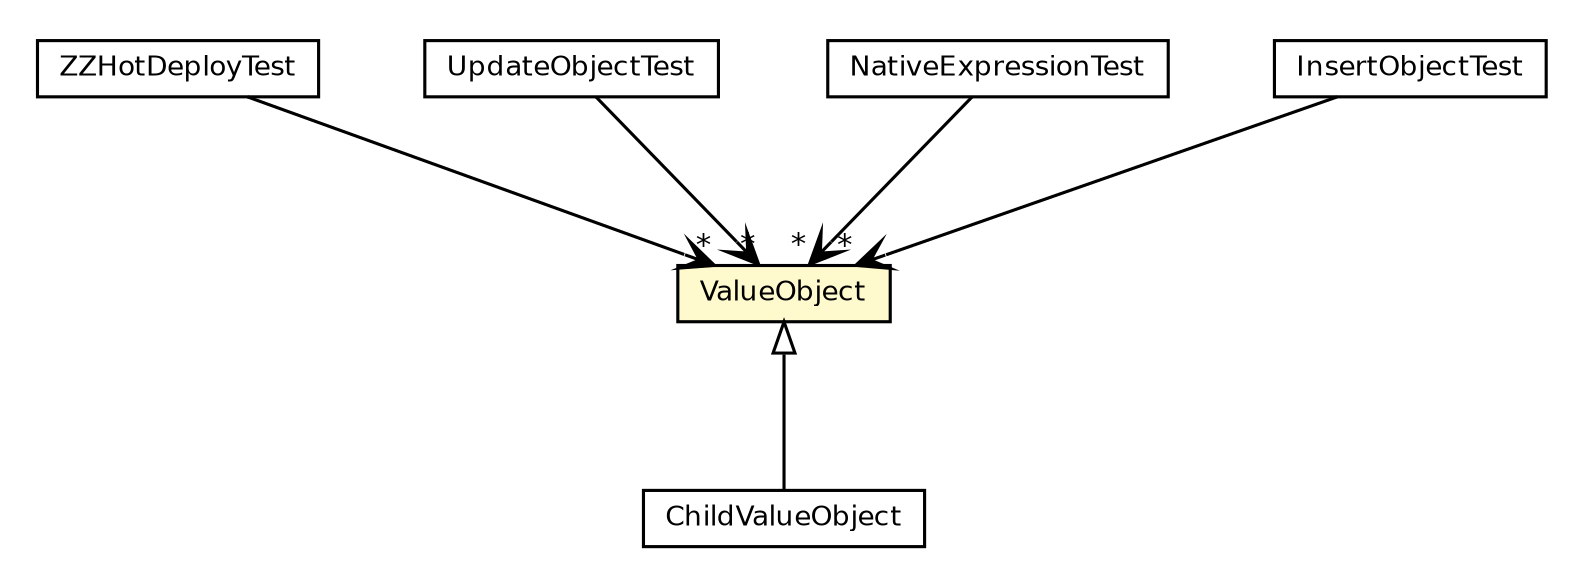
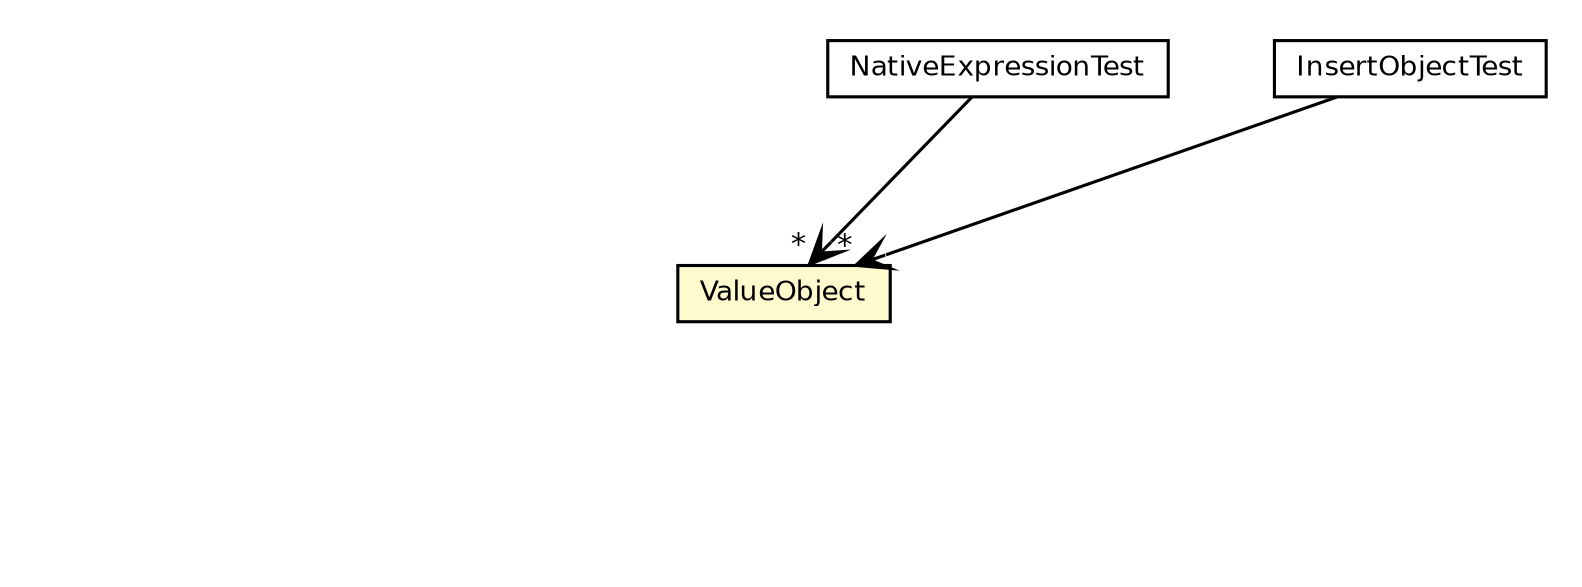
(178, 69) -> none
(572, 69) -> none
(784, 519) -> none
